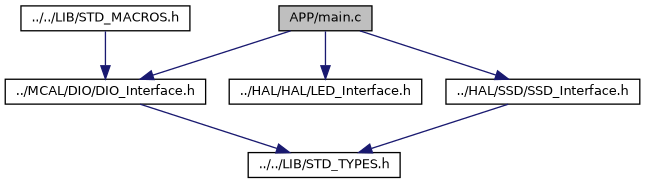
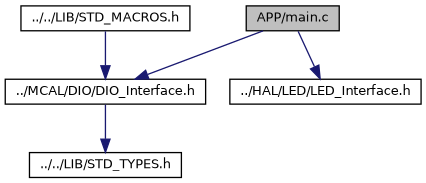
(325, 92) -> (325, 92)
(543, 92) -> none
